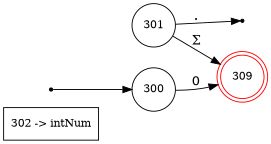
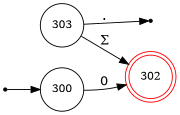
(154, 25) -> (62, 25)
(242, 77) -> (151, 77)
(51, 124) -> none
